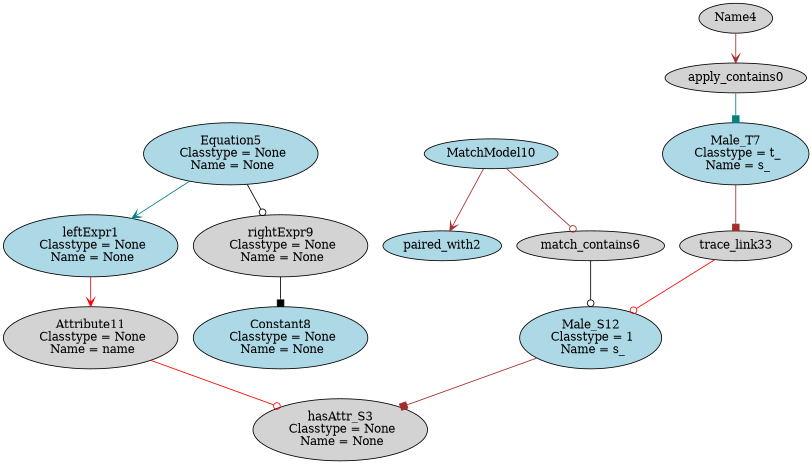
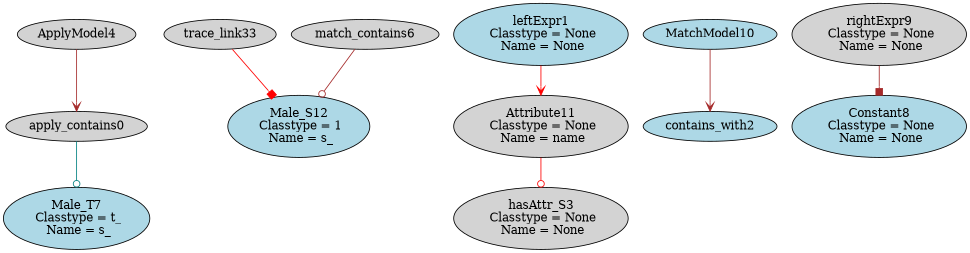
(736, 18) -> (77, 34)
(736, 104) -> (77, 161)
(231, 154) -> none
(538, 197) -> none
(736, 204) -> none
(442, 246) -> (710, 126)
(591, 280) -> (340, 70)
(676, 284) -> (250, 70)
(281, 288) -> (879, 76)
(473, 381) -> none
